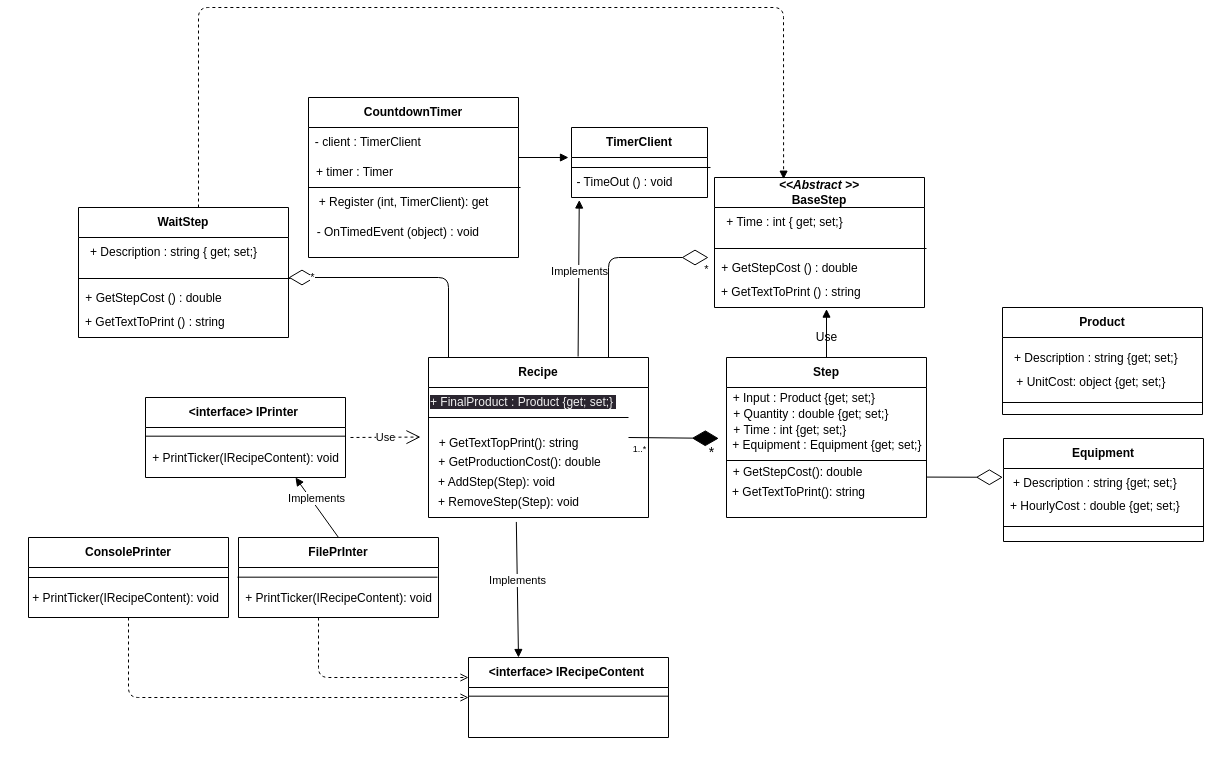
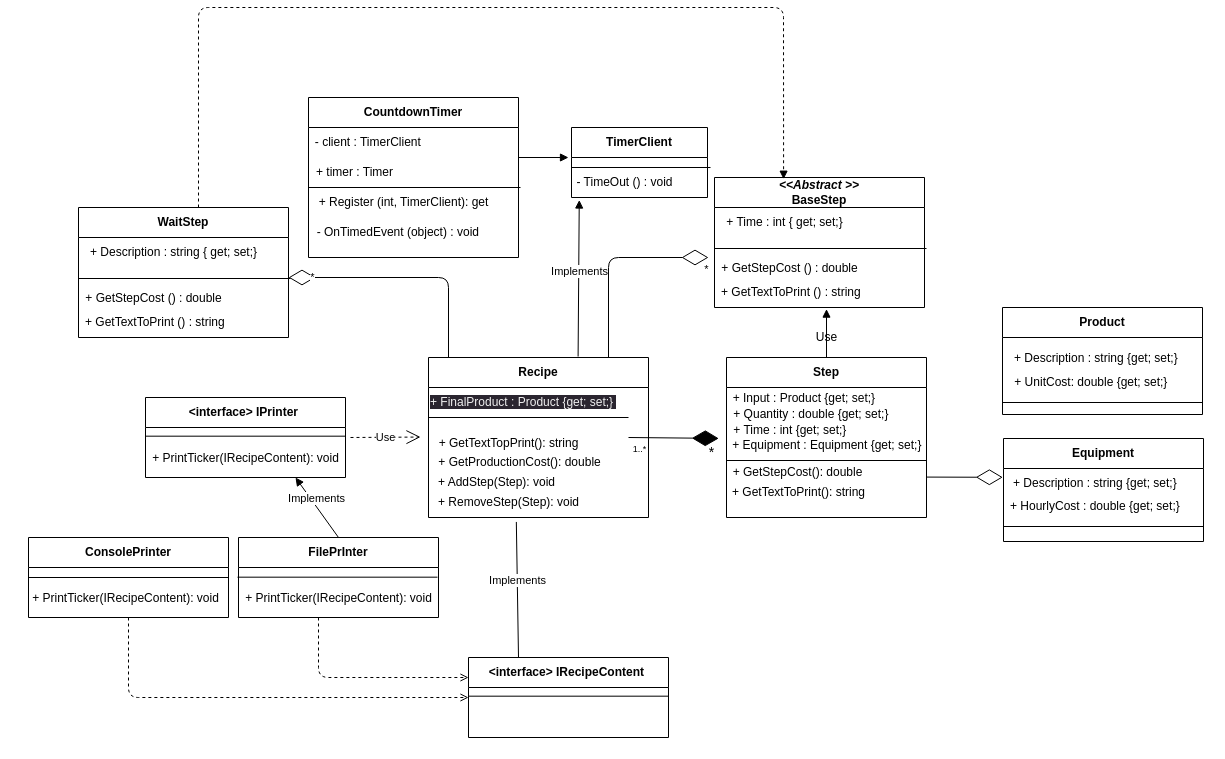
(1093, 383) -> (1093, 383)
(518, 648) -> (518, 651)
